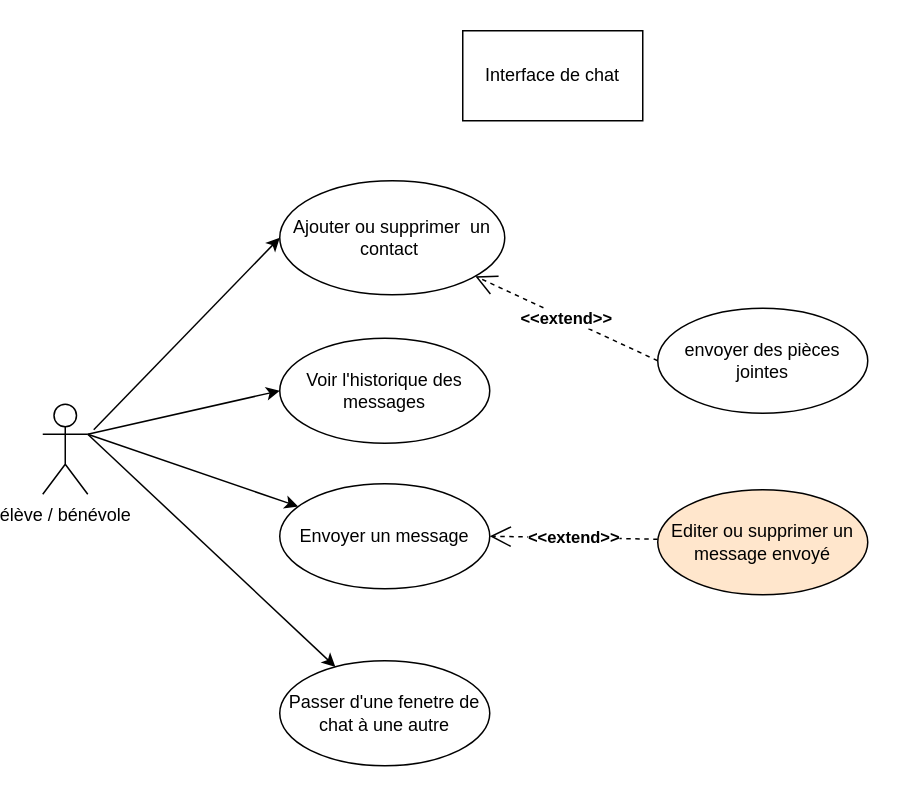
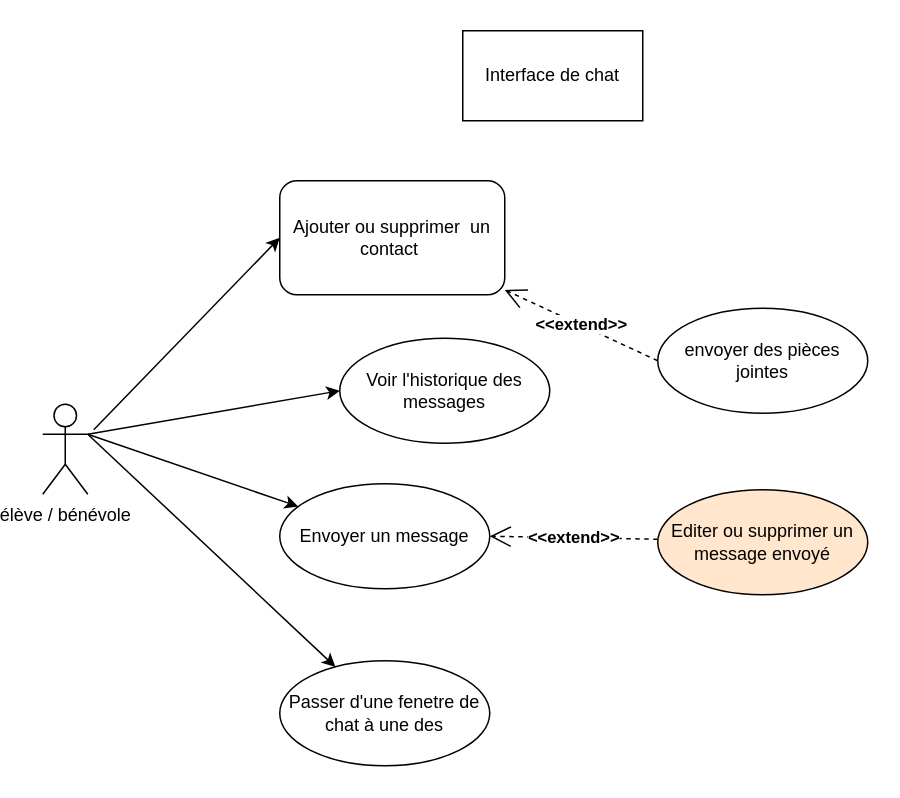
(392, 238) -> (392, 238)
(385, 391) -> (445, 391)
(385, 713) -> (385, 713)
